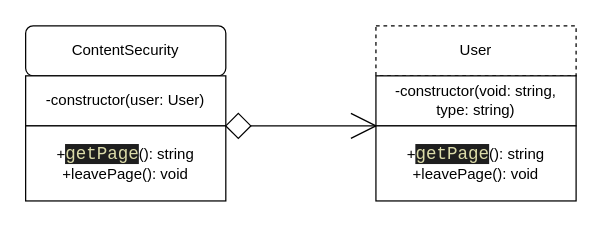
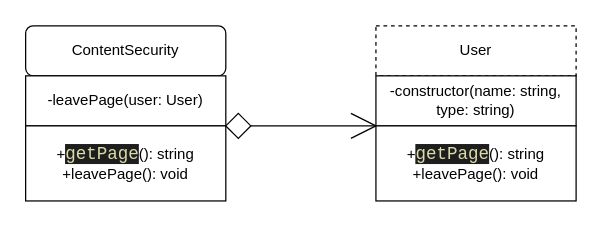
(126, 101) -> (126, 101)
(476, 101) -> (476, 101)
